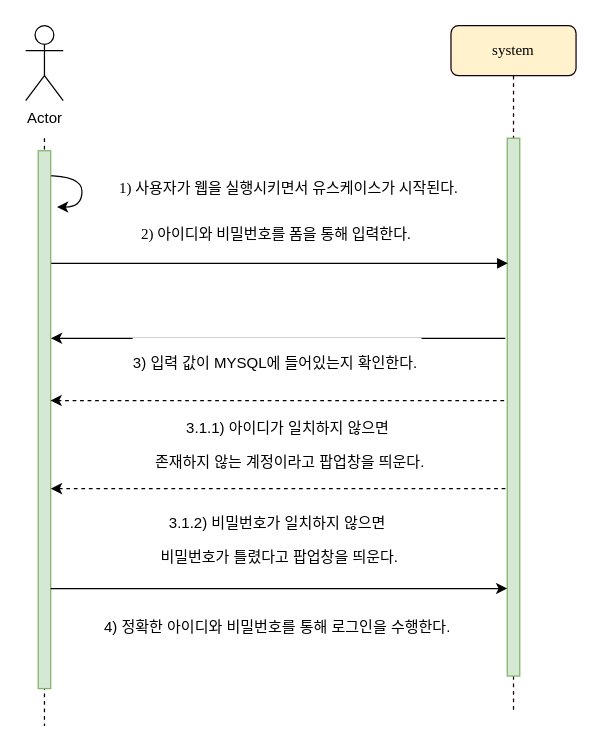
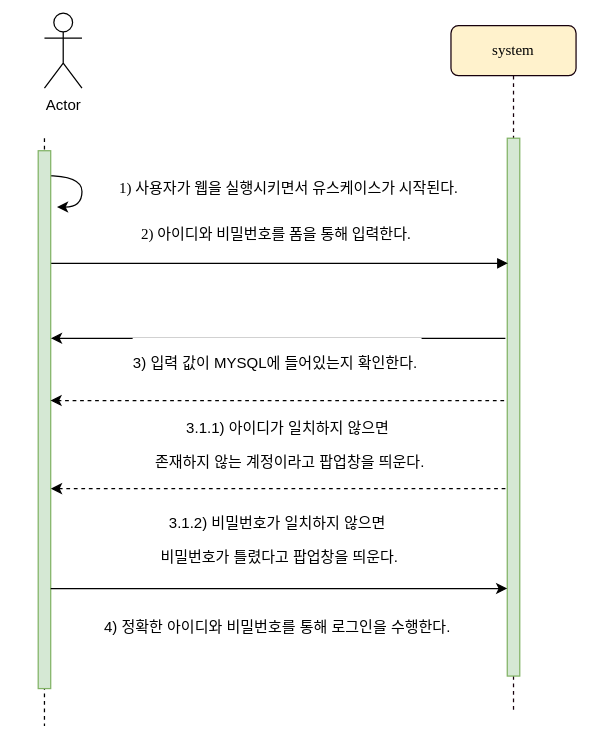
(44, 63) -> (63, 51)
